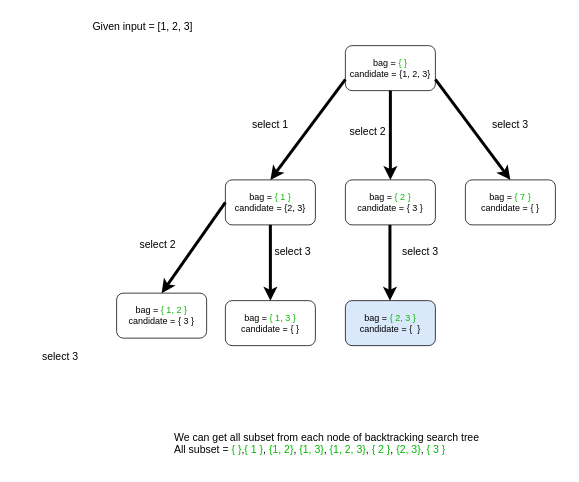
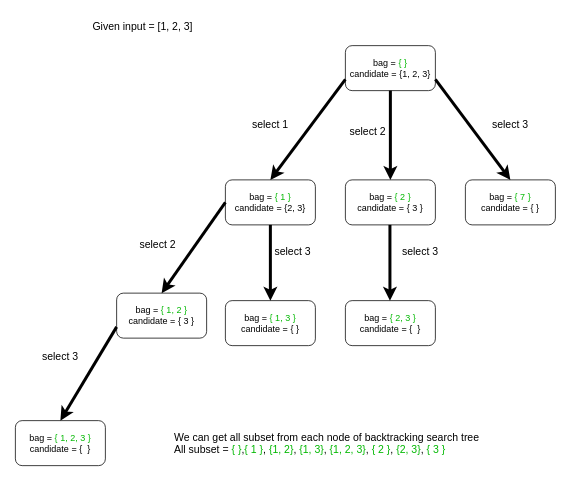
(390, 323) -> (390, 323)
none -> (91, 370)
none -> (60, 443)
